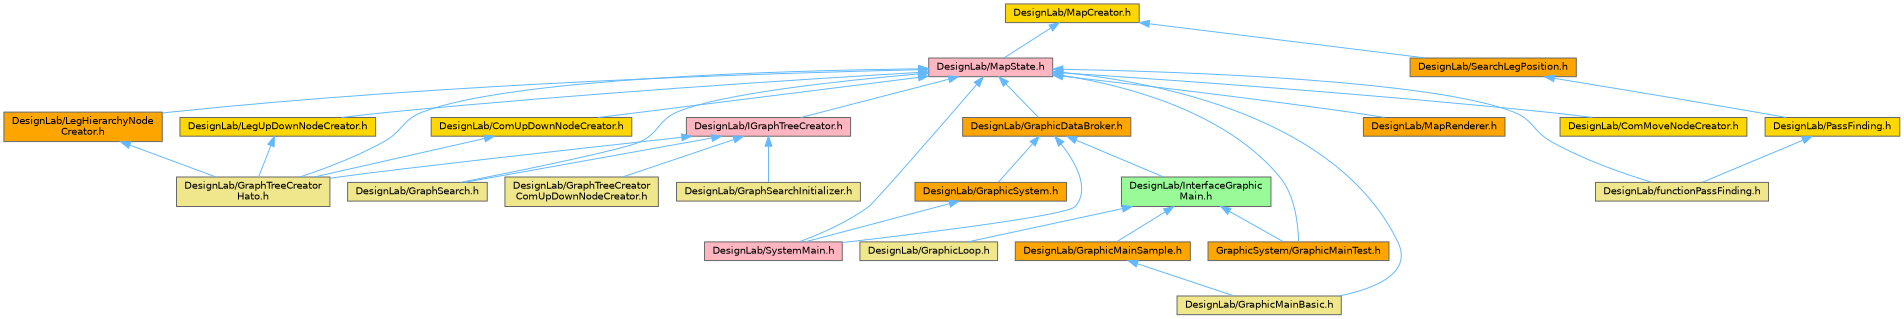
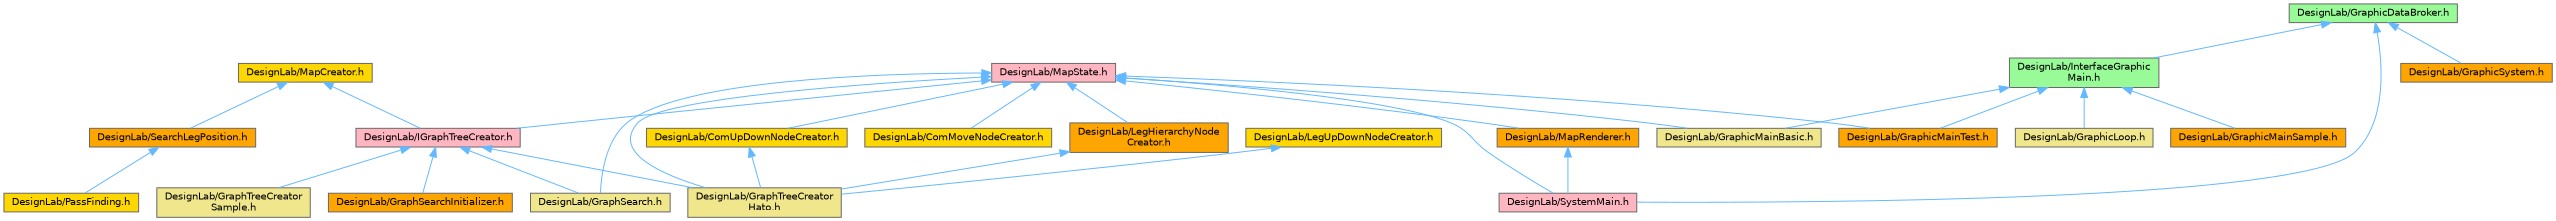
(1027, 43) -> (376, 107)
(630, 92) -> none
(1022, 101) -> none
(1047, 127) -> (2373, 13)
(582, 192) -> (234, 203)
(768, 192) -> (420, 203)
(1682, 192) -> none
(877, 223) -> (1568, 175)
(1298, 251) -> (1918, 138)
(1186, 280) -> (1892, 109)
